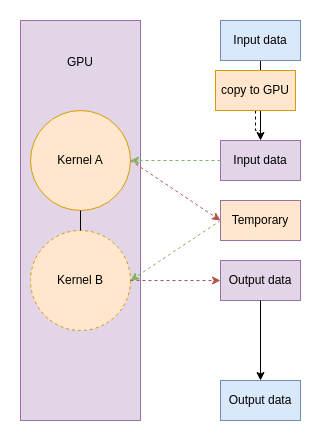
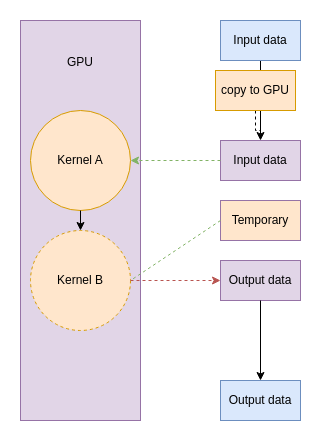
(172, 188) -> none
(81, 225) -> (81, 222)
(137, 276) -> (136, 277)
